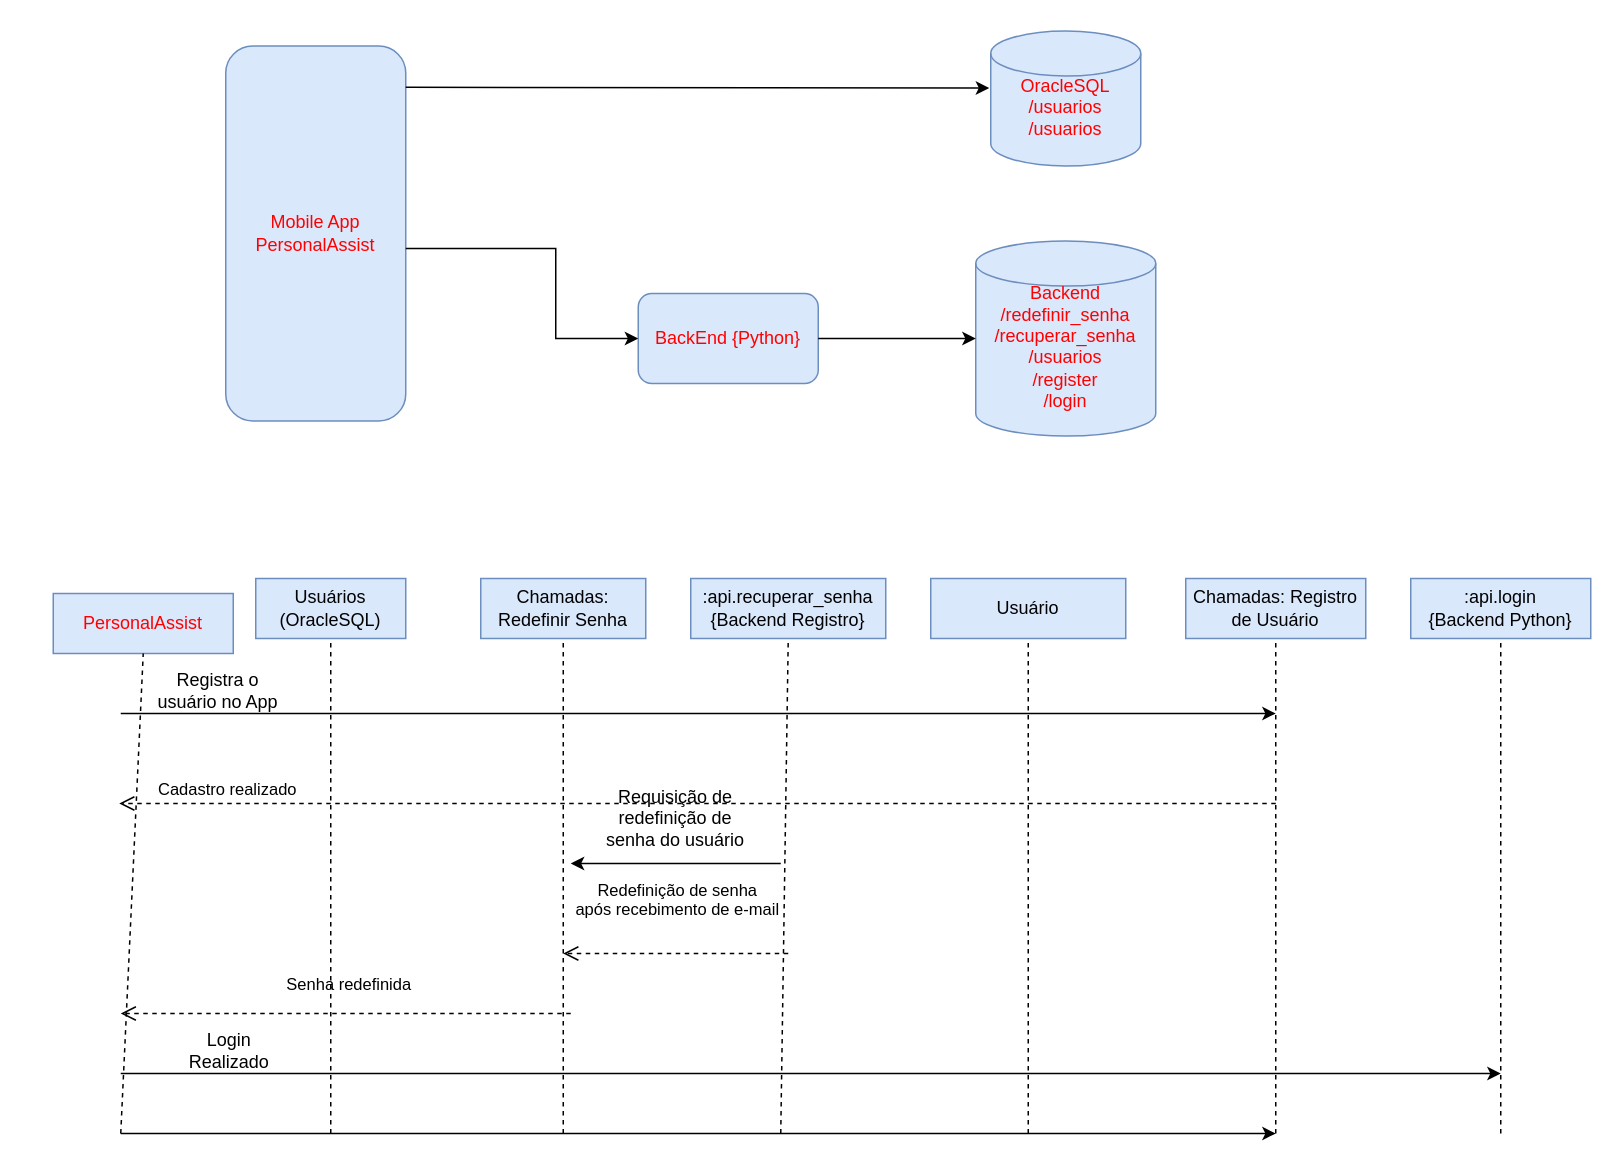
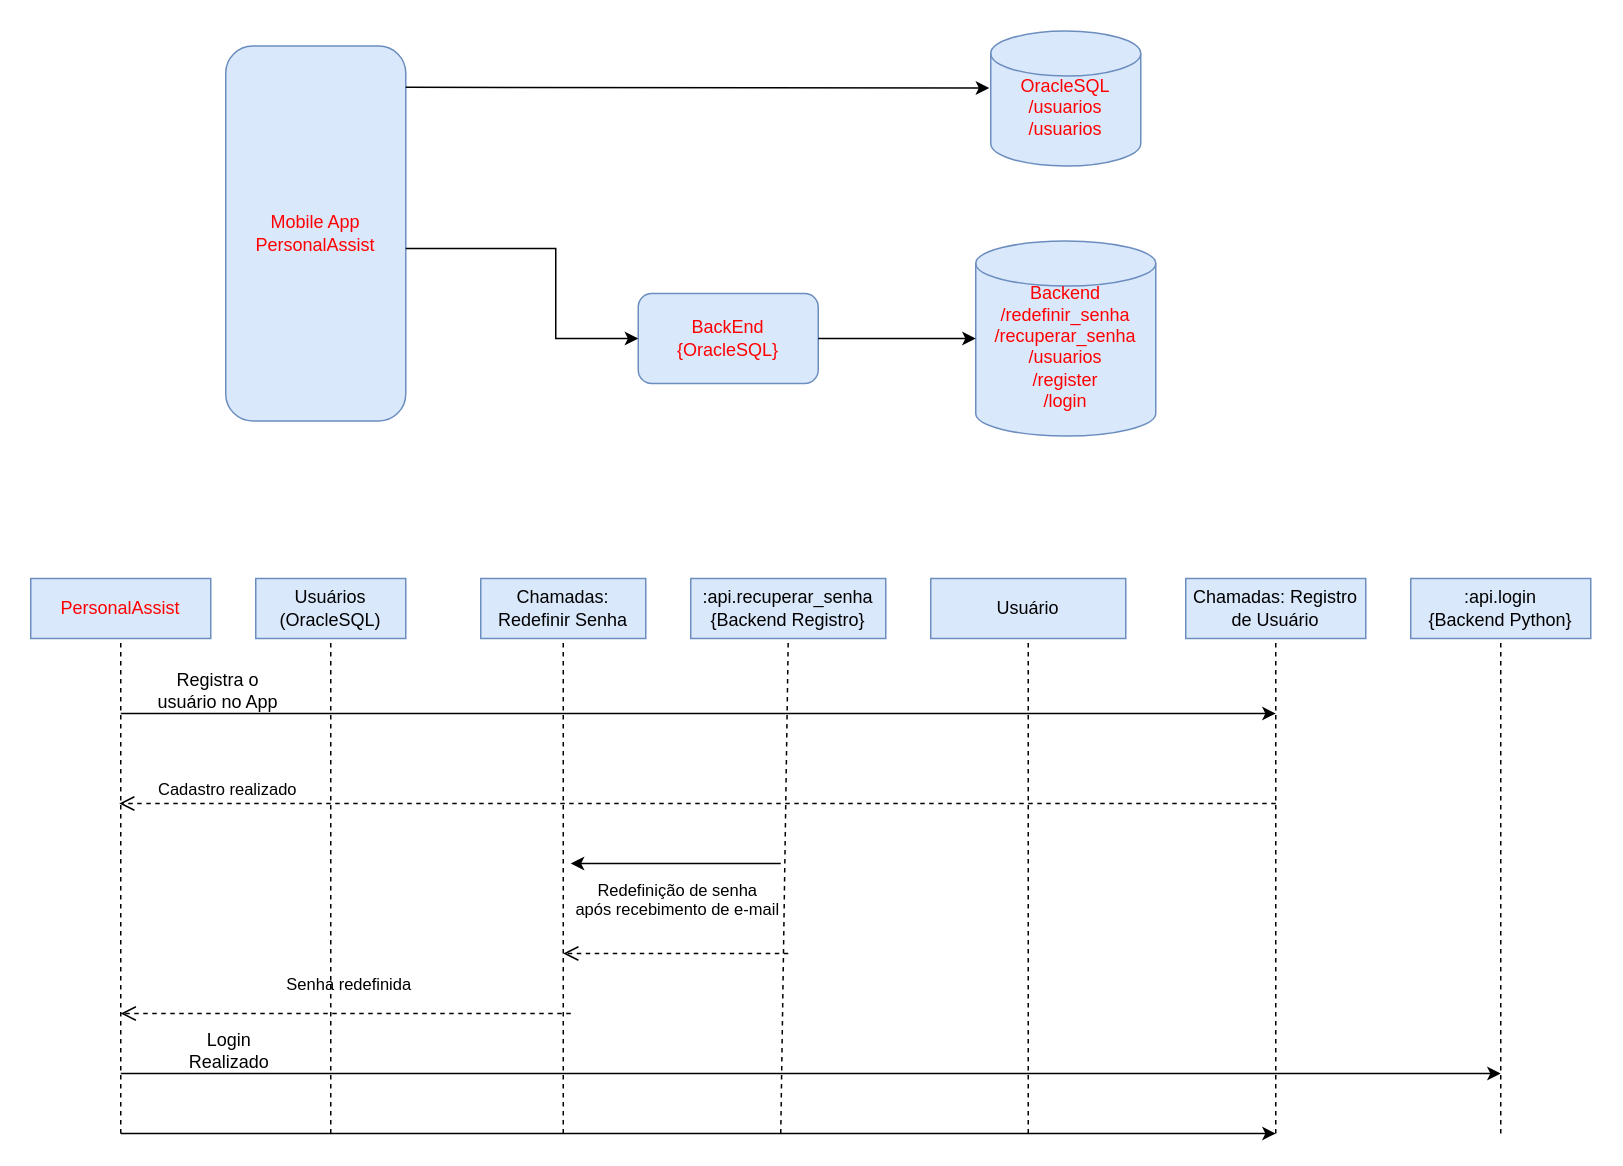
(728, 338) -> (728, 338)
(143, 623) -> (121, 608)
(676, 818) -> none
